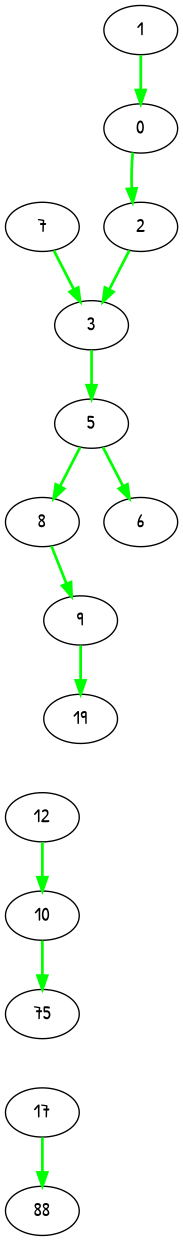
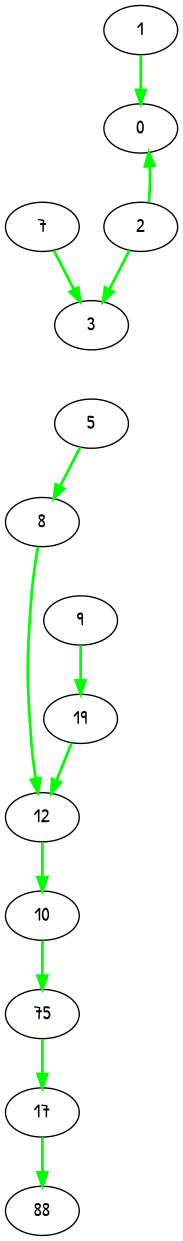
(132, 171) -> (150, 184)
(92, 368) -> none
(141, 522) -> none
(59, 565) -> (28, 663)
none -> (64, 762)
none -> (42, 1057)
